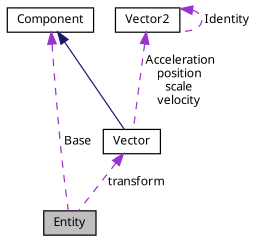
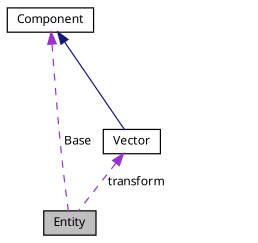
(148, 20) -> none
